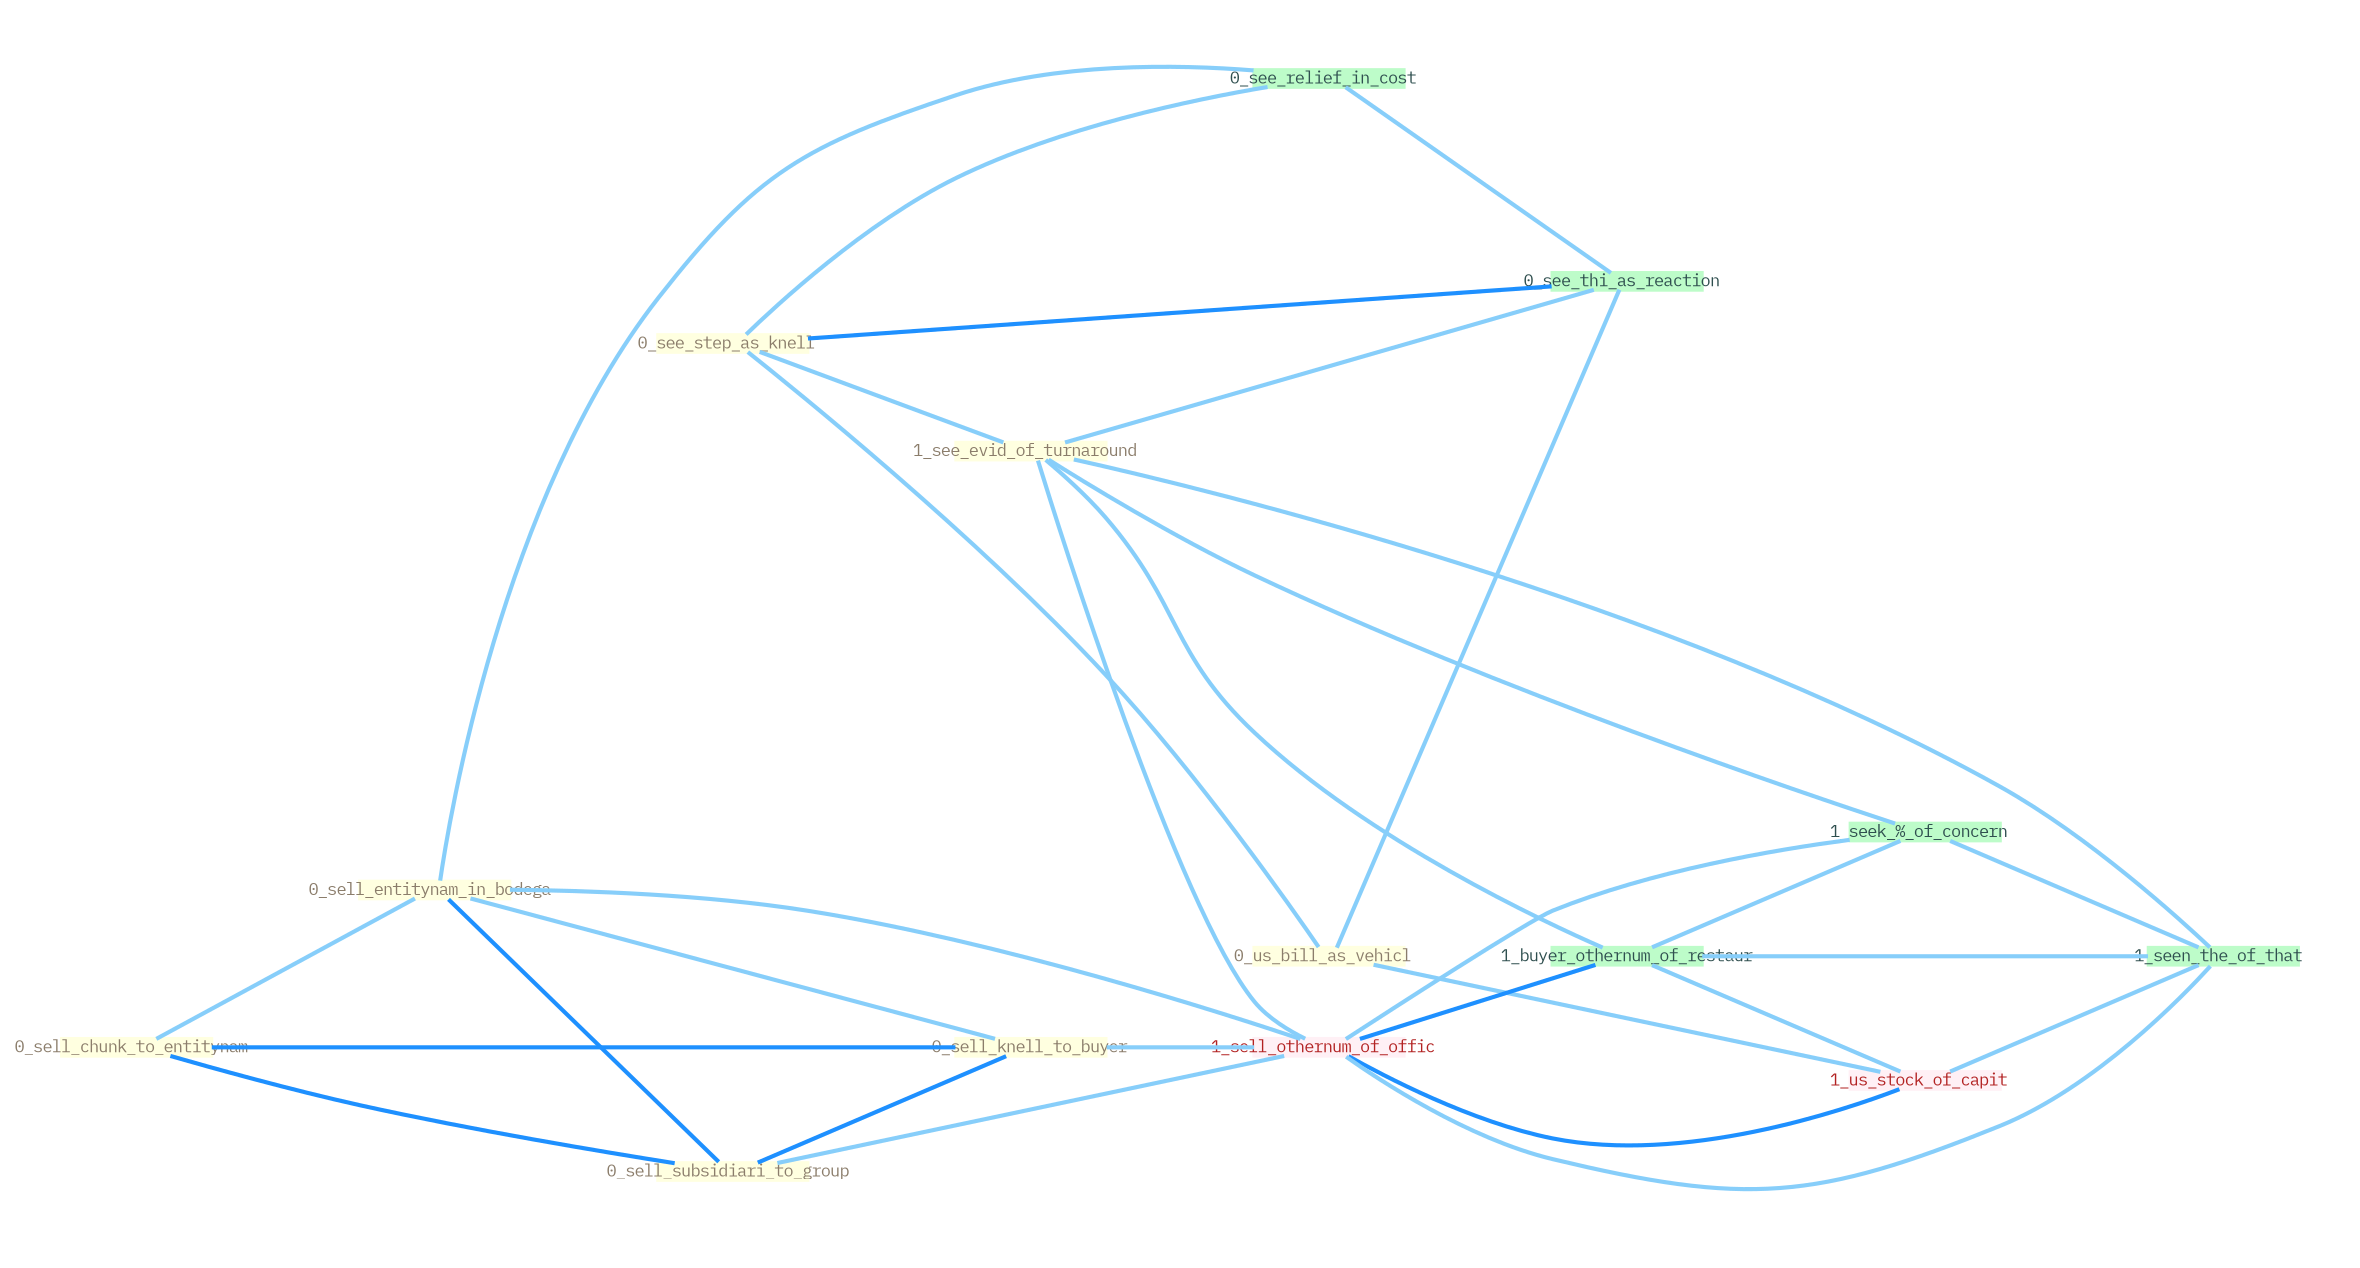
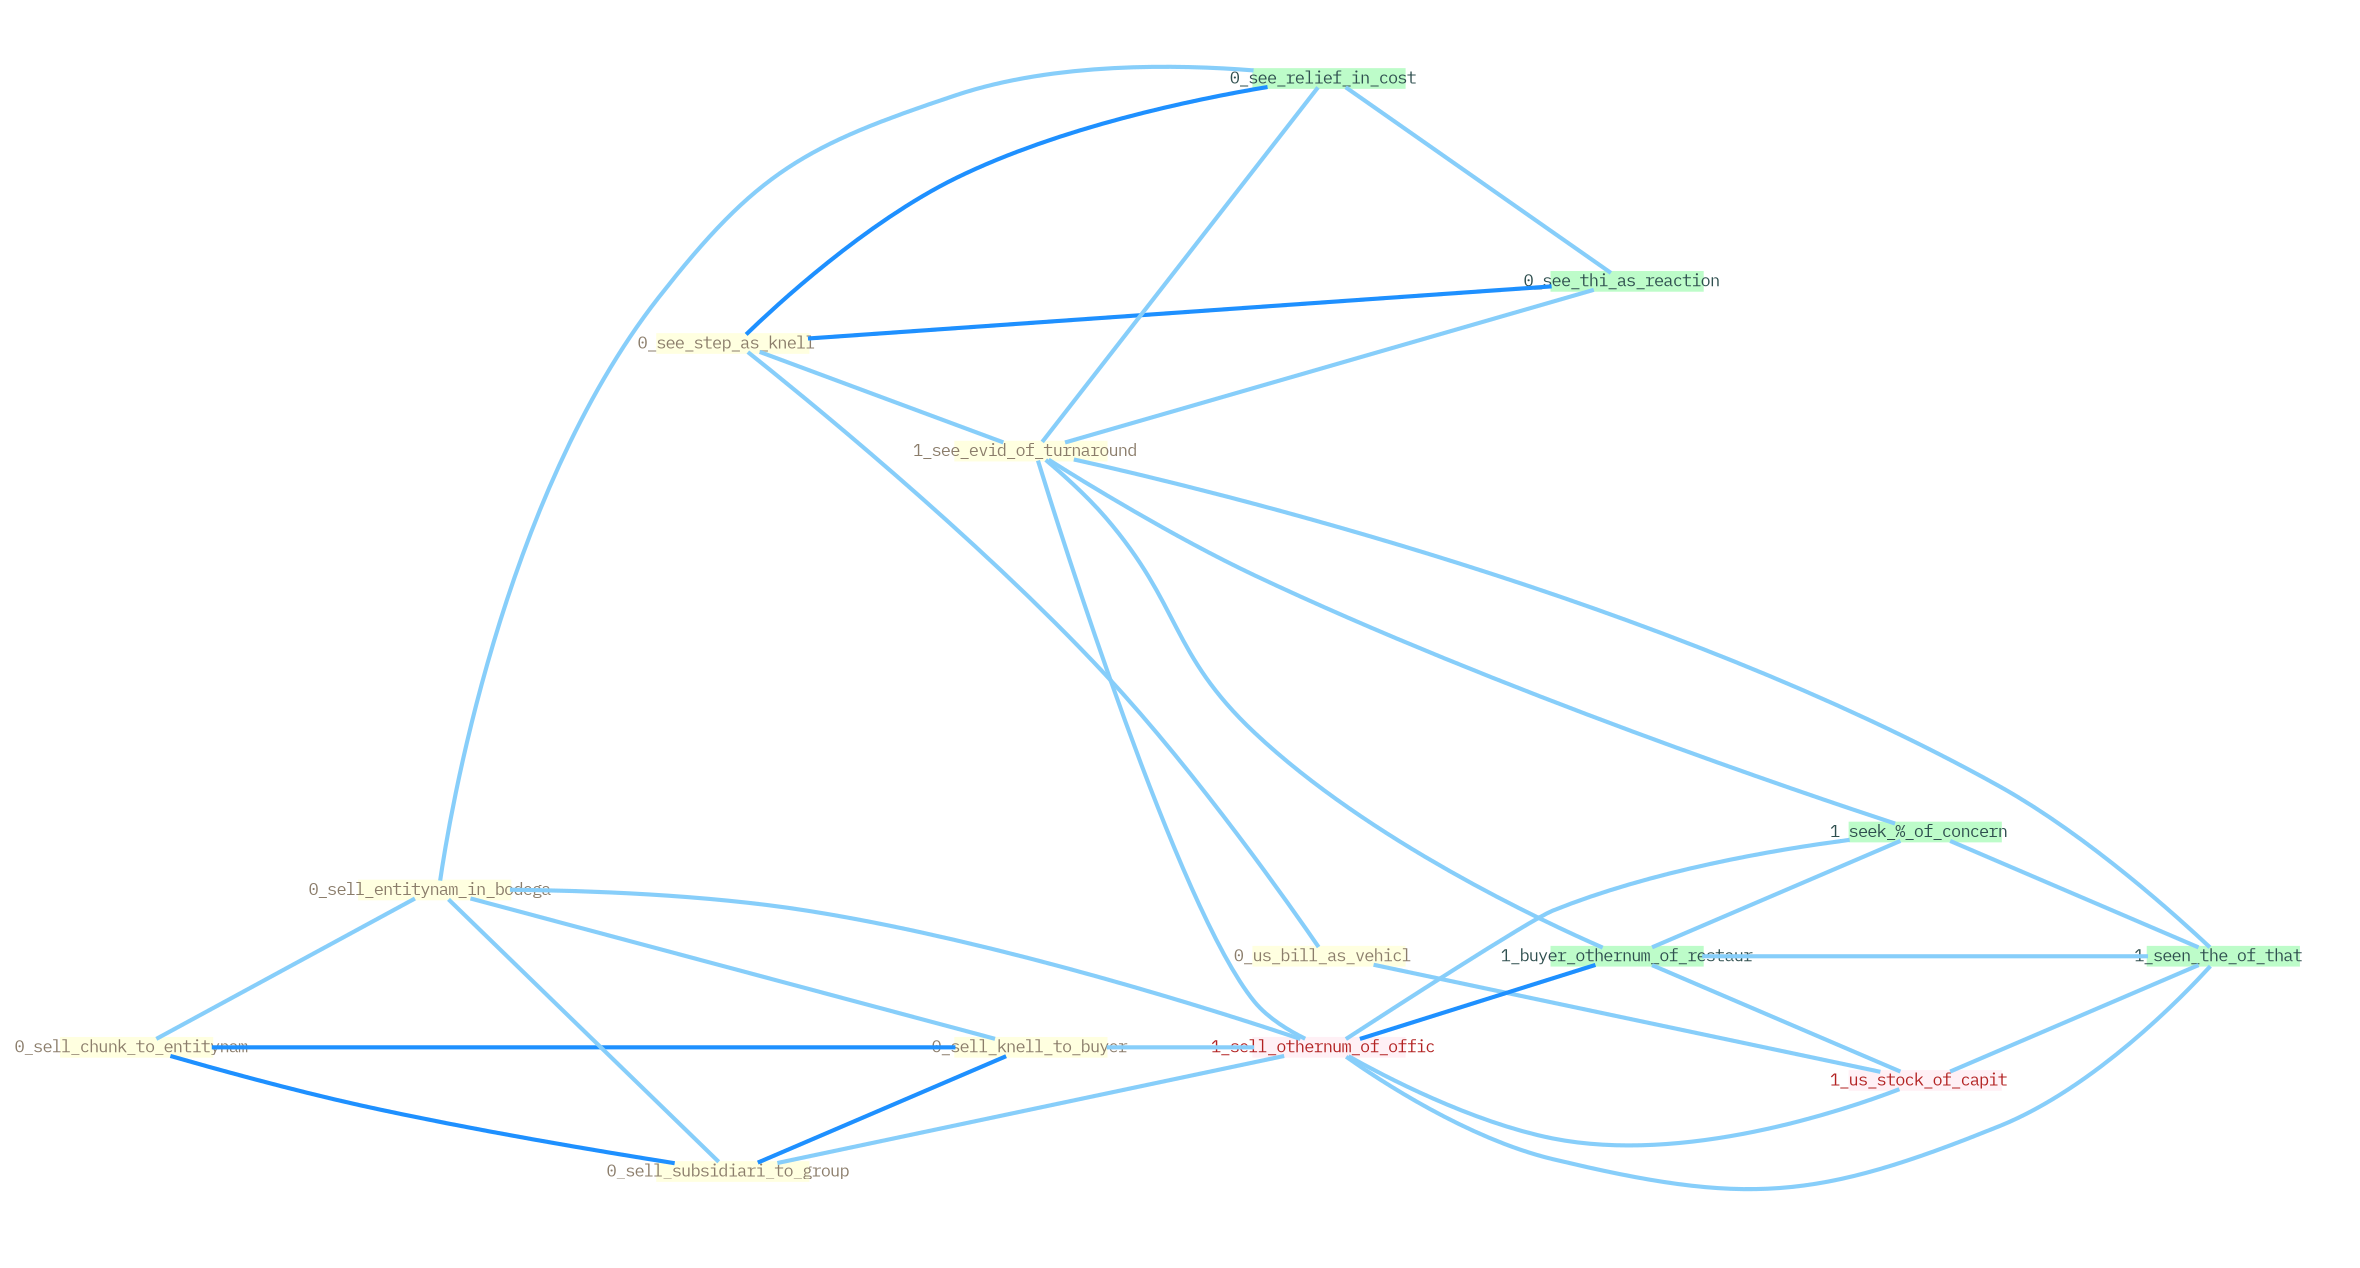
(985, 165) -> (985, 165)
none -> (1180, 265)
(1478, 619) -> none
(570, 1017) -> (570, 1017)
(1619, 1145) -> (1619, 1145)
